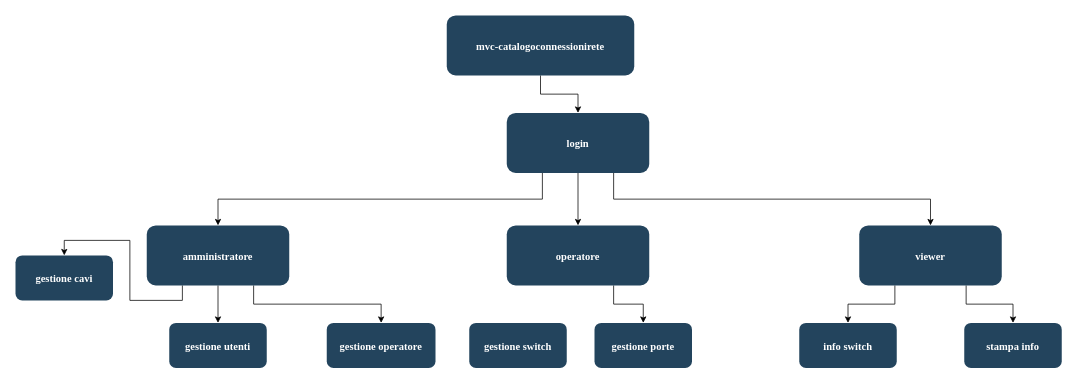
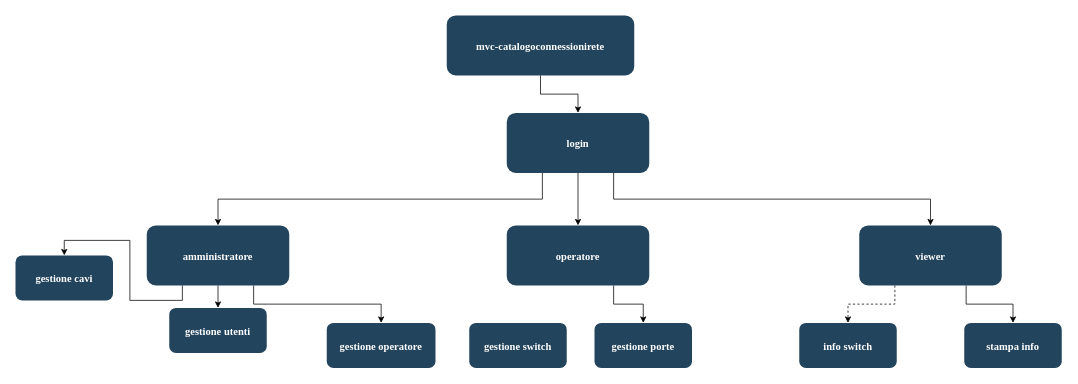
(874, 304) -> (874, 304)
(218, 345) -> (218, 330)
